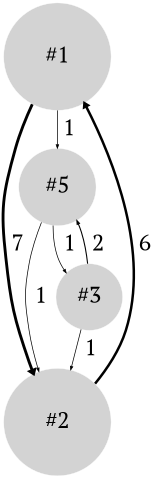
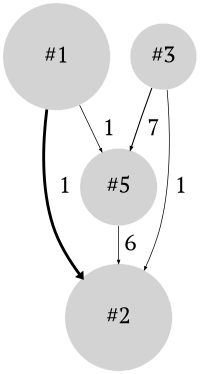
(18, 245) -> (65, 187)
(98, 245) -> (153, 129)
(132, 246) -> none
(55, 249) -> none
(41, 297) -> (130, 245)
